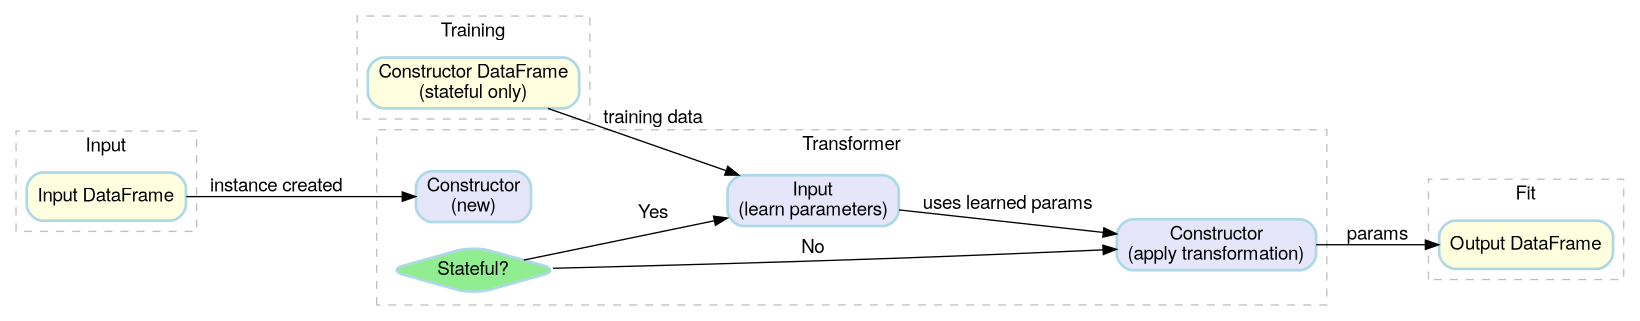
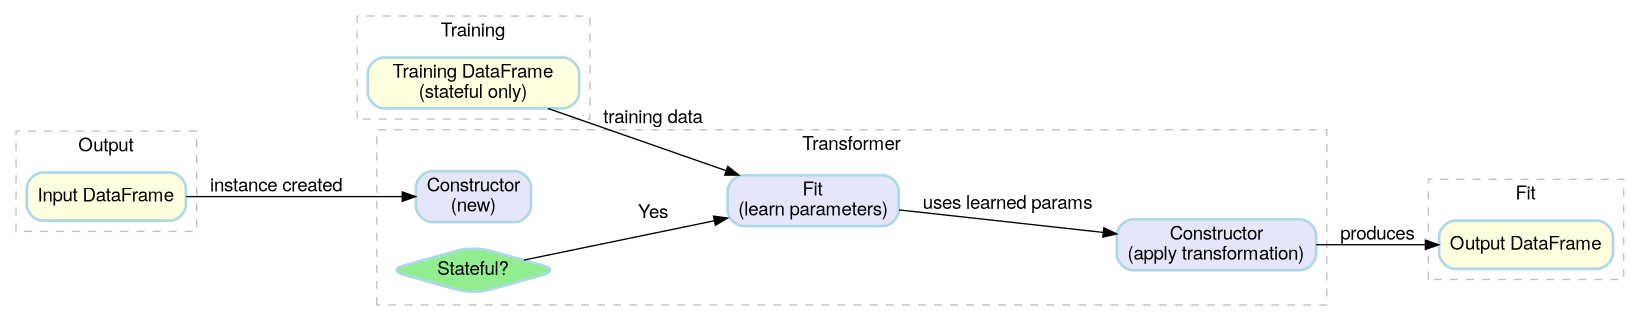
(473, 83) -> (473, 83)
(106, 146) -> (106, 146)
(813, 201) -> (813, 201)
(1378, 235) -> (1378, 235)
(828, 261) -> none
